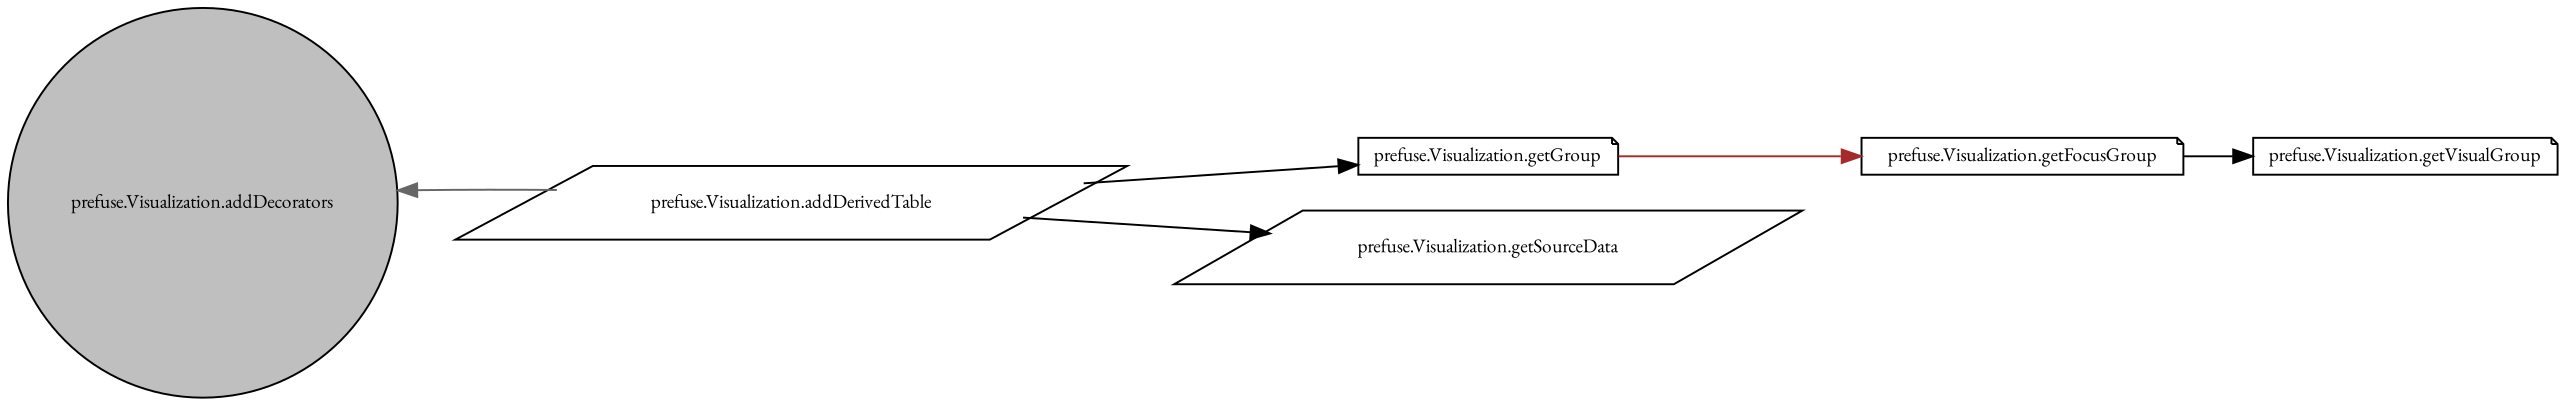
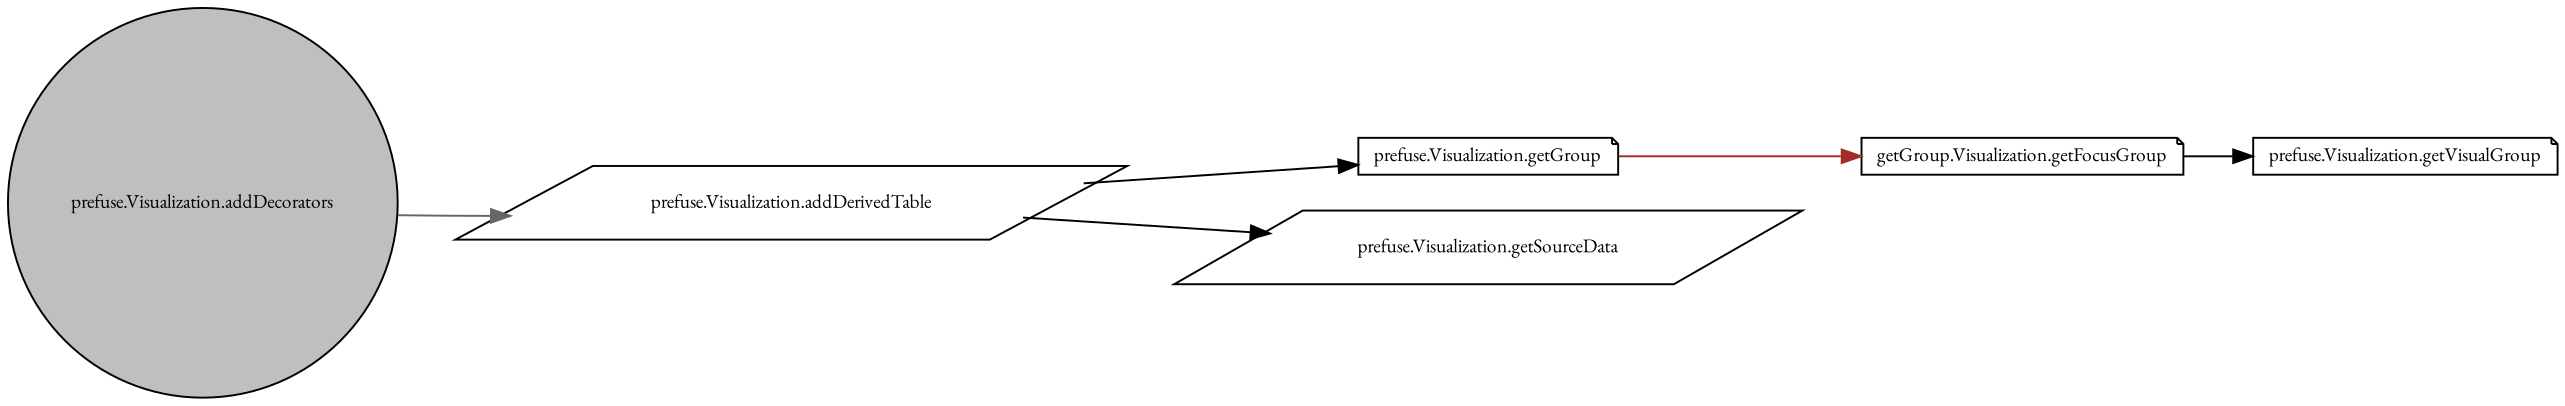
(2022, 156) -> (2022, 156)
(487, 190) -> (444, 216)
